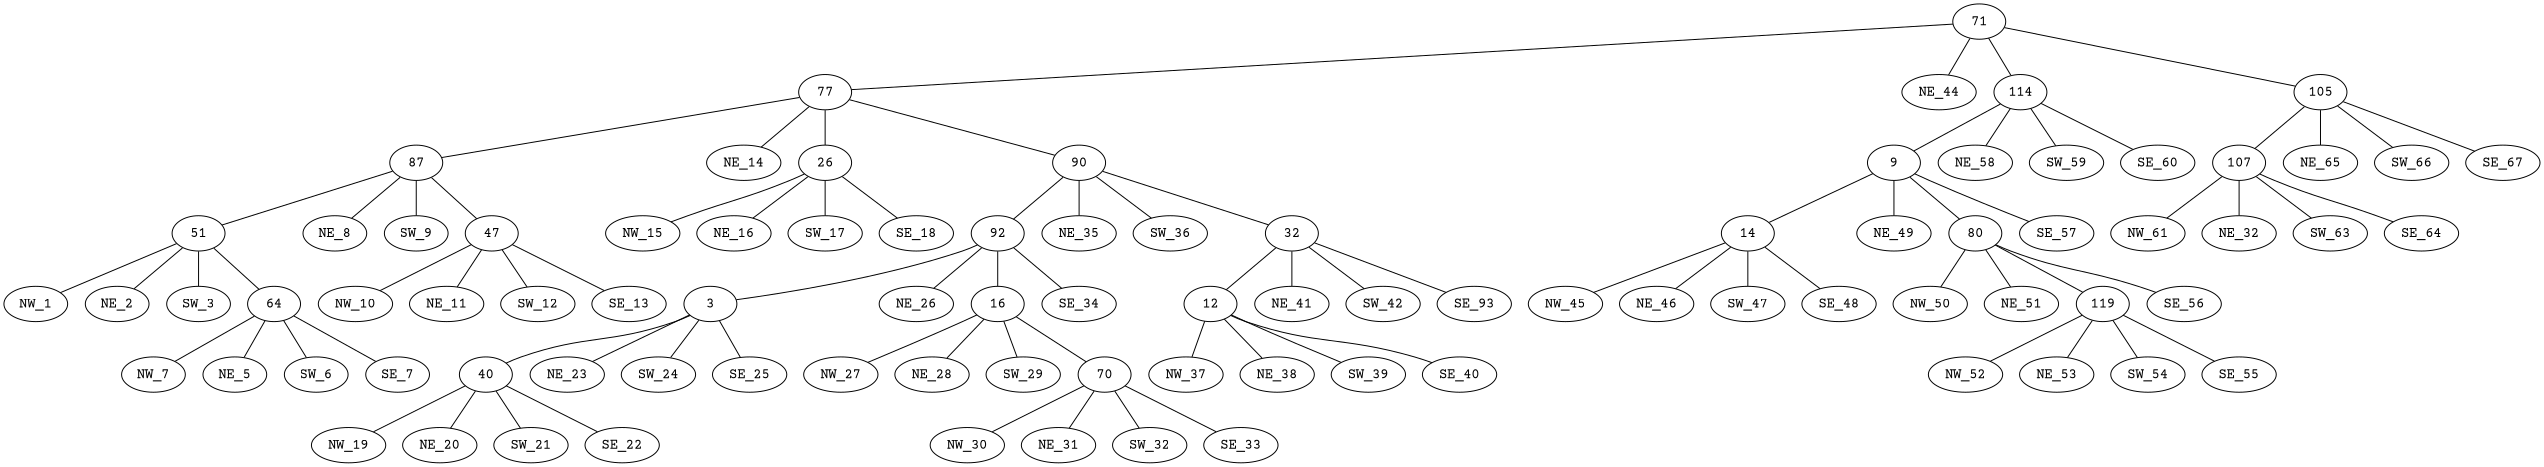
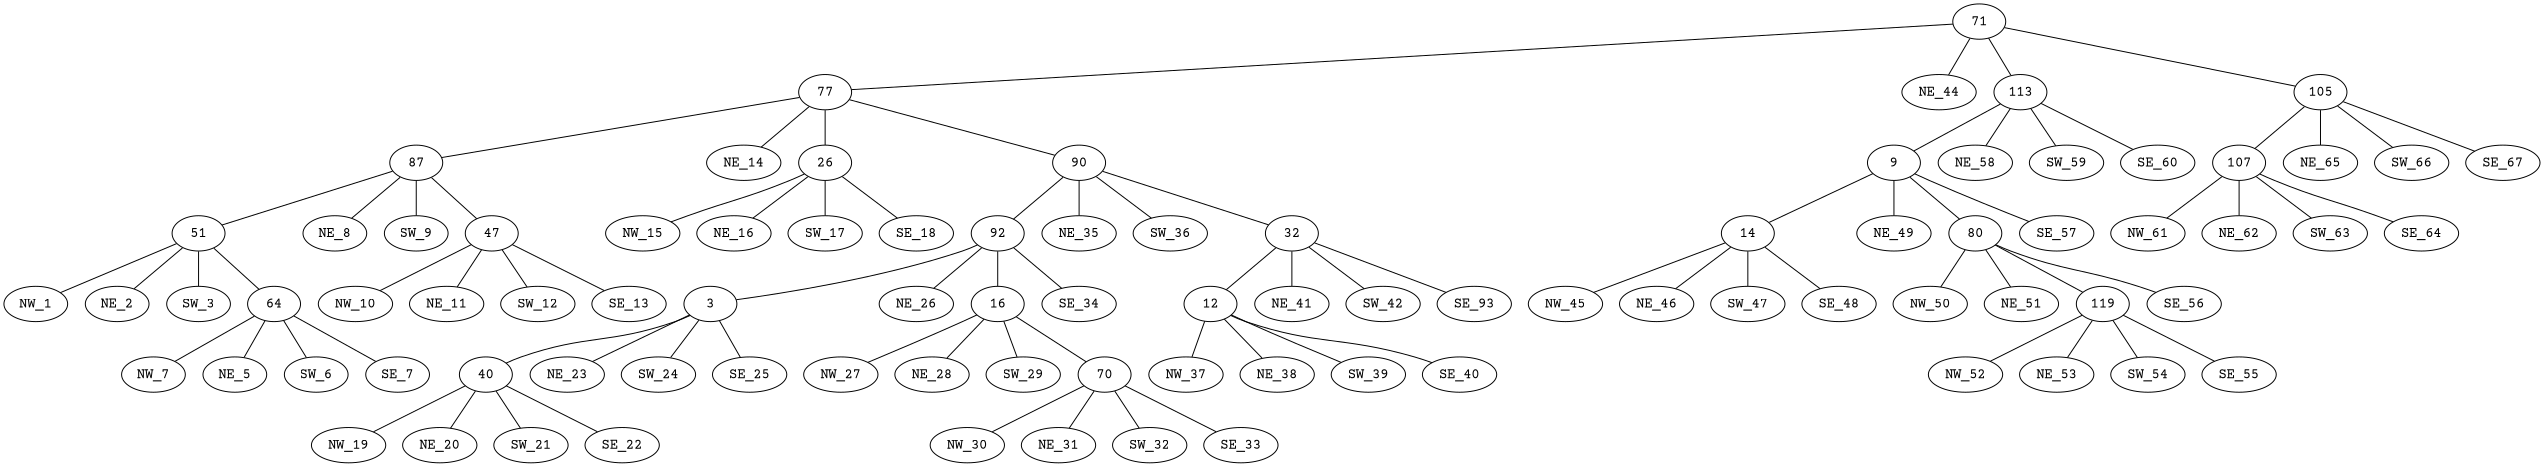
(2020, 92) -> (2020, 92)
(2239, 233) -> (2239, 233)
